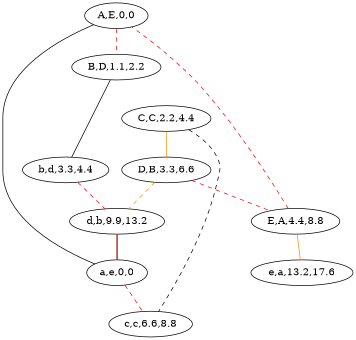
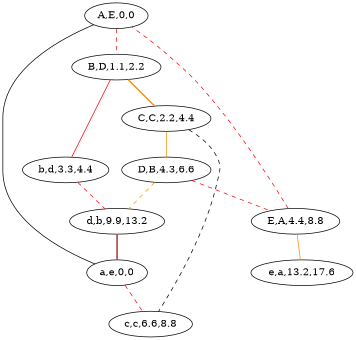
none -> (141, 93)
(91, 119) -> (91, 119)
(166, 170) -> (166, 170)
